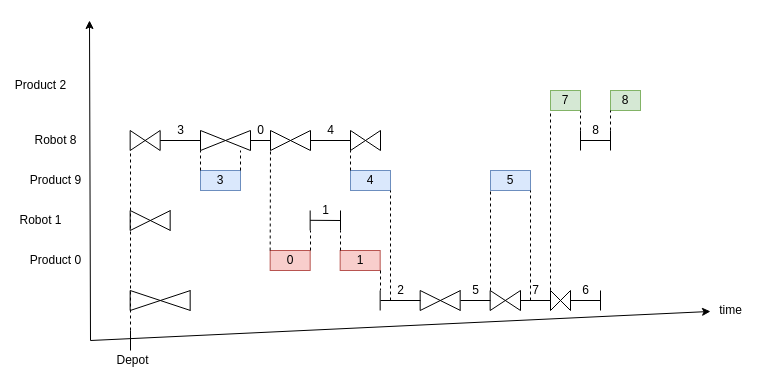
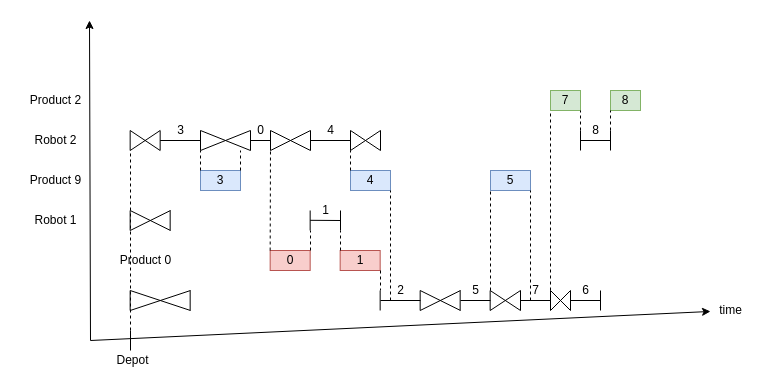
(41, 86) -> (56, 101)
(56, 141) -> (56, 141)
(41, 221) -> (56, 221)
(56, 261) -> (146, 261)
